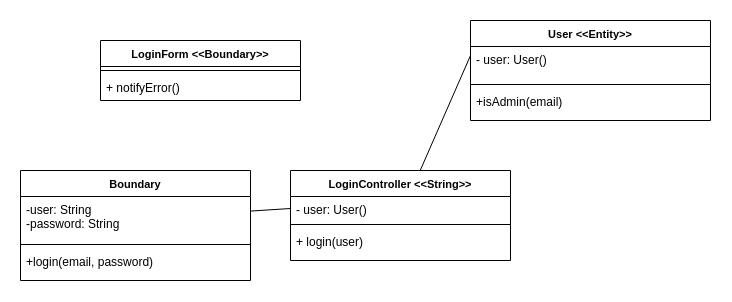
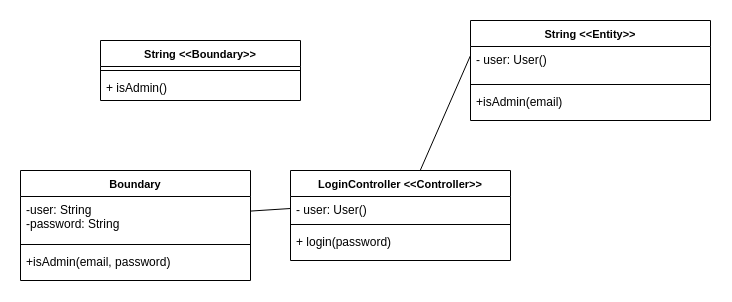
(591, 35) -> (591, 35)
(201, 55) -> (201, 55)
(154, 89) -> (139, 89)
(401, 185) -> (401, 185)
(336, 243) -> (349, 243)
(94, 263) -> (101, 263)
